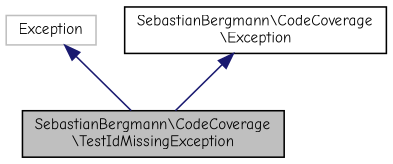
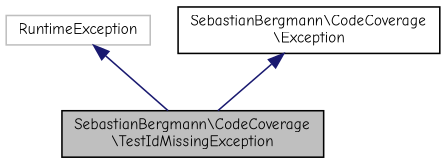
(51, 30) -> (78, 30)
